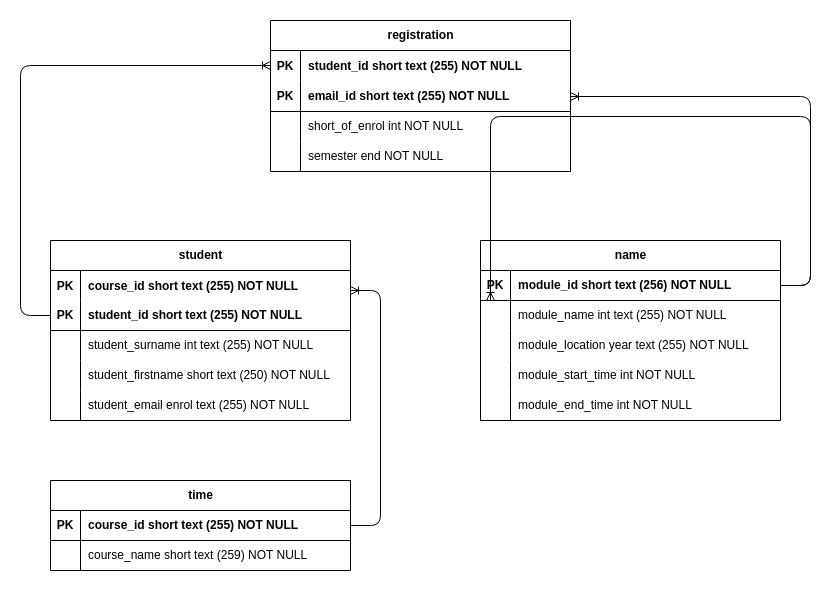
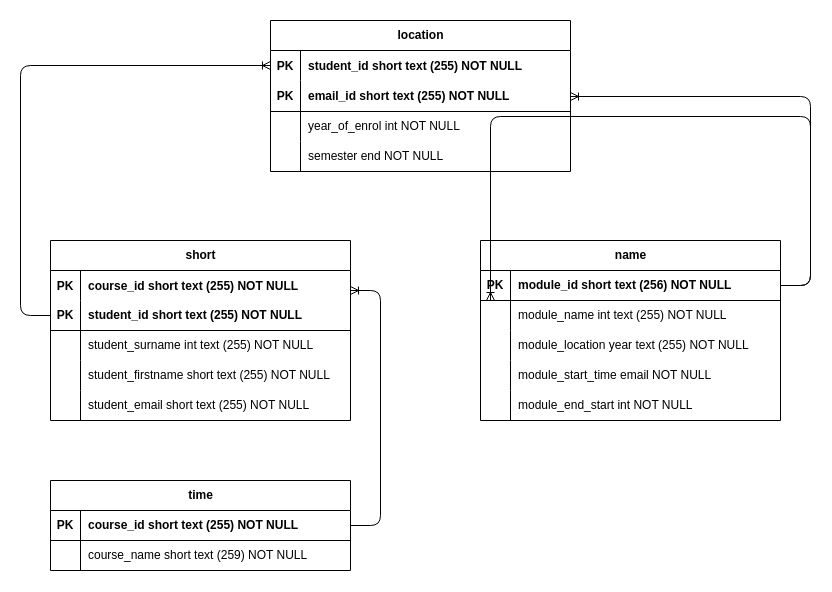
(421, 36) -> (421, 36)
(391, 127) -> (388, 127)
(201, 256) -> (201, 256)
(220, 376) -> (220, 376)
(610, 376) -> (615, 376)
(207, 406) -> (209, 406)
(603, 406) -> (608, 406)
